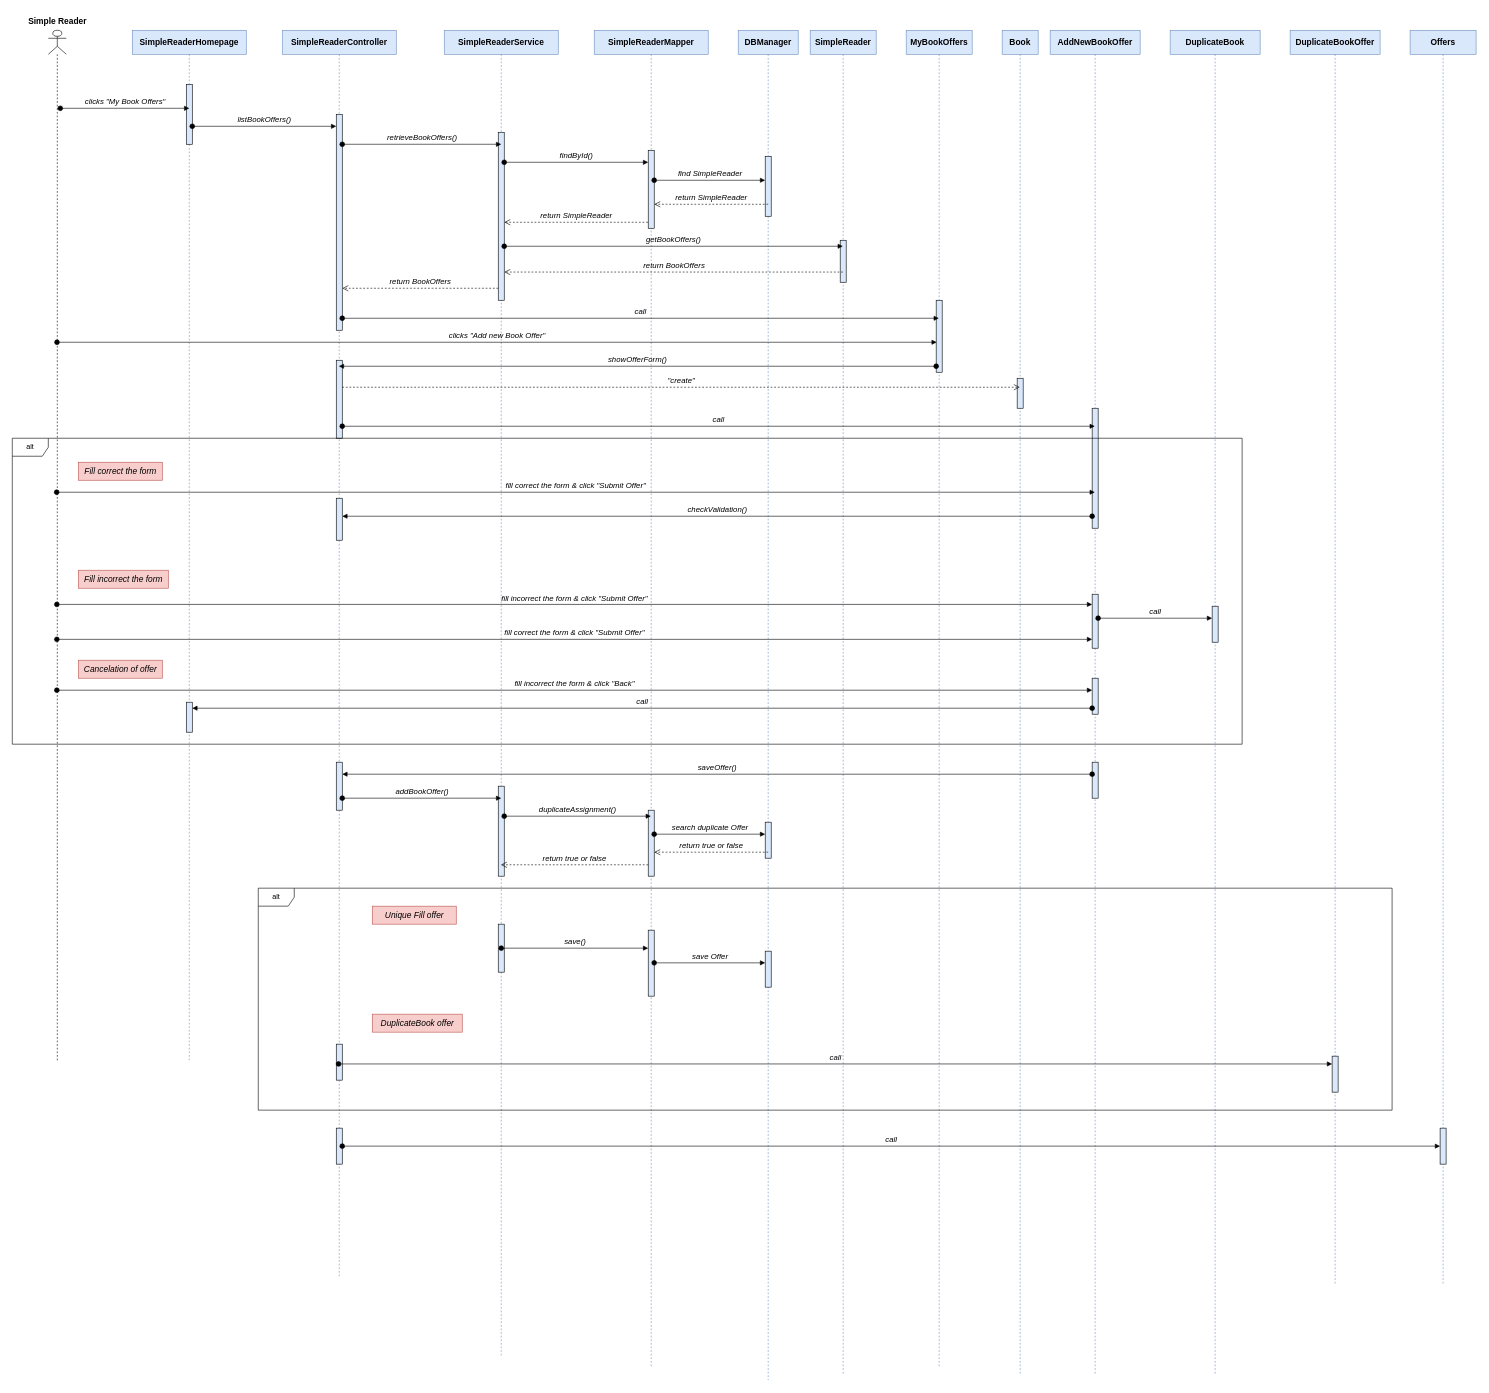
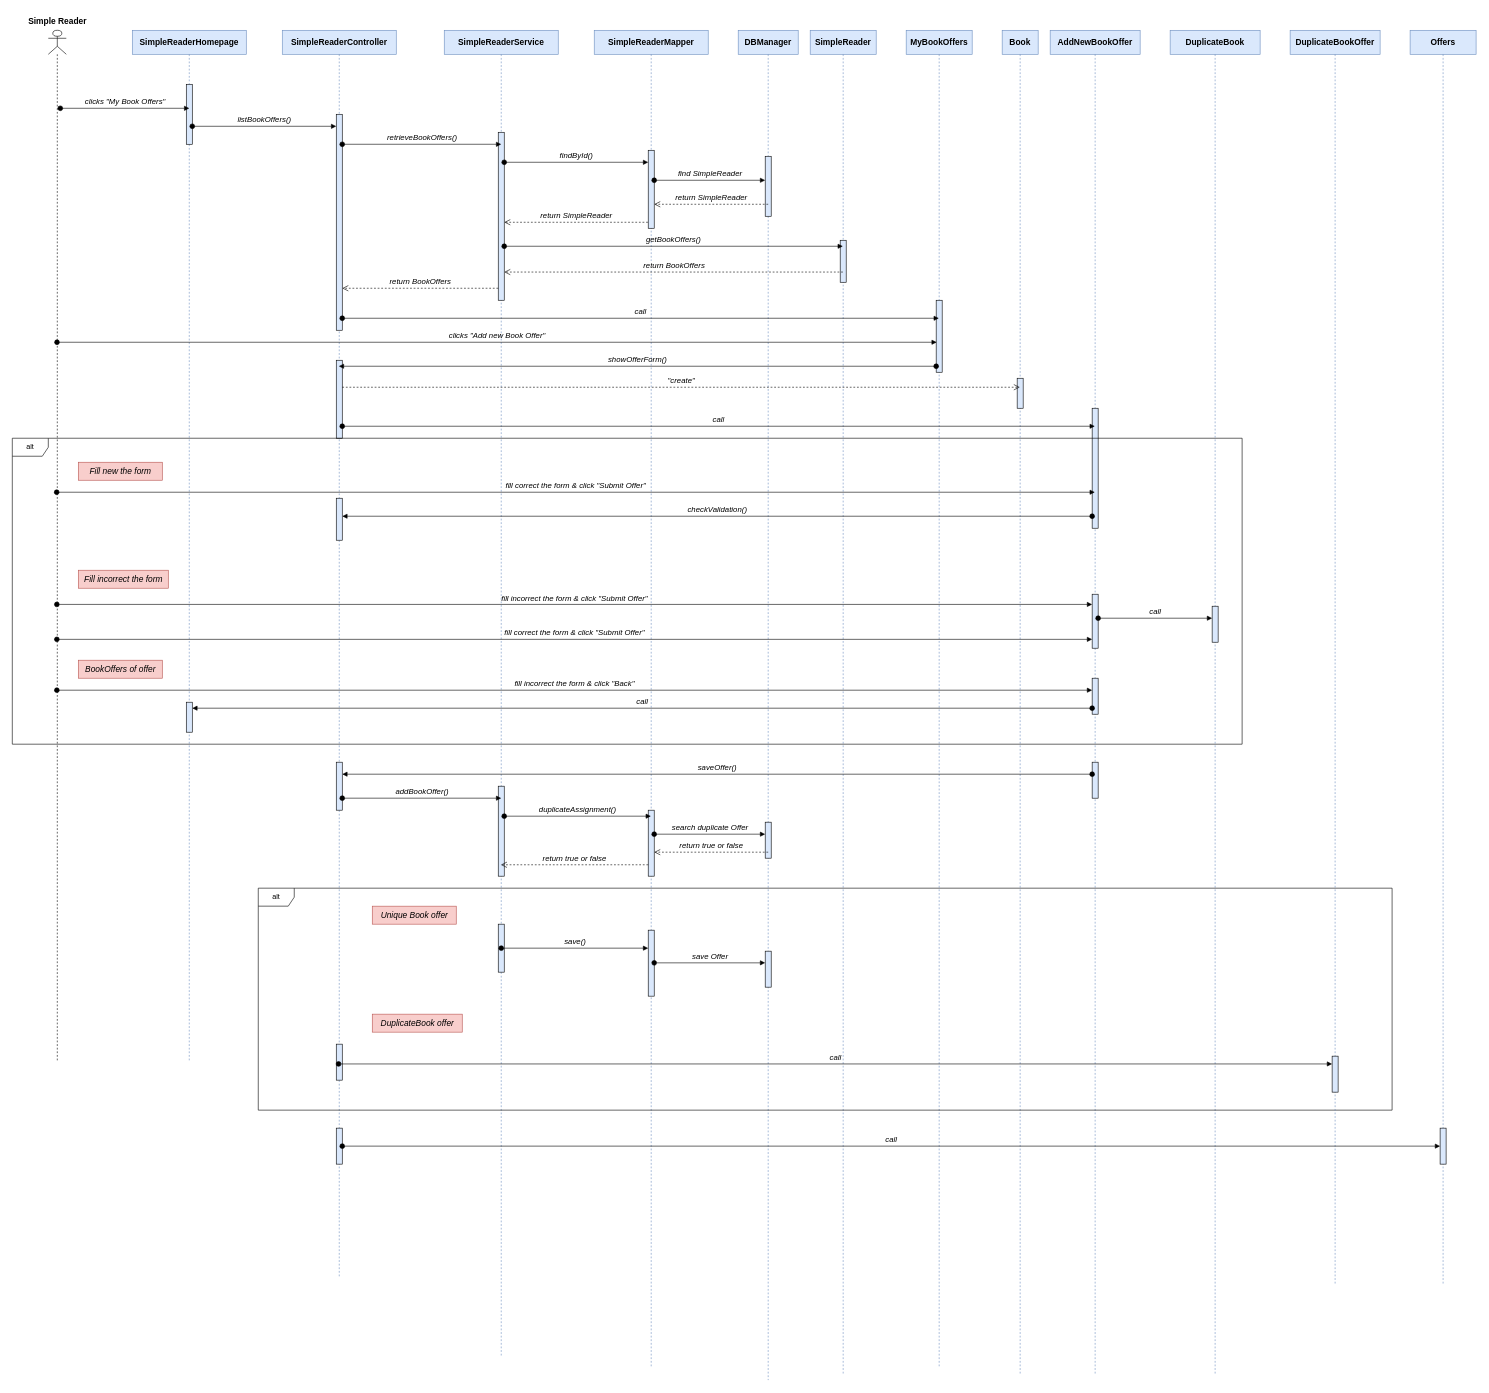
(121, 471) -> (121, 471)
(121, 669) -> (121, 669)
(415, 915) -> (415, 915)
